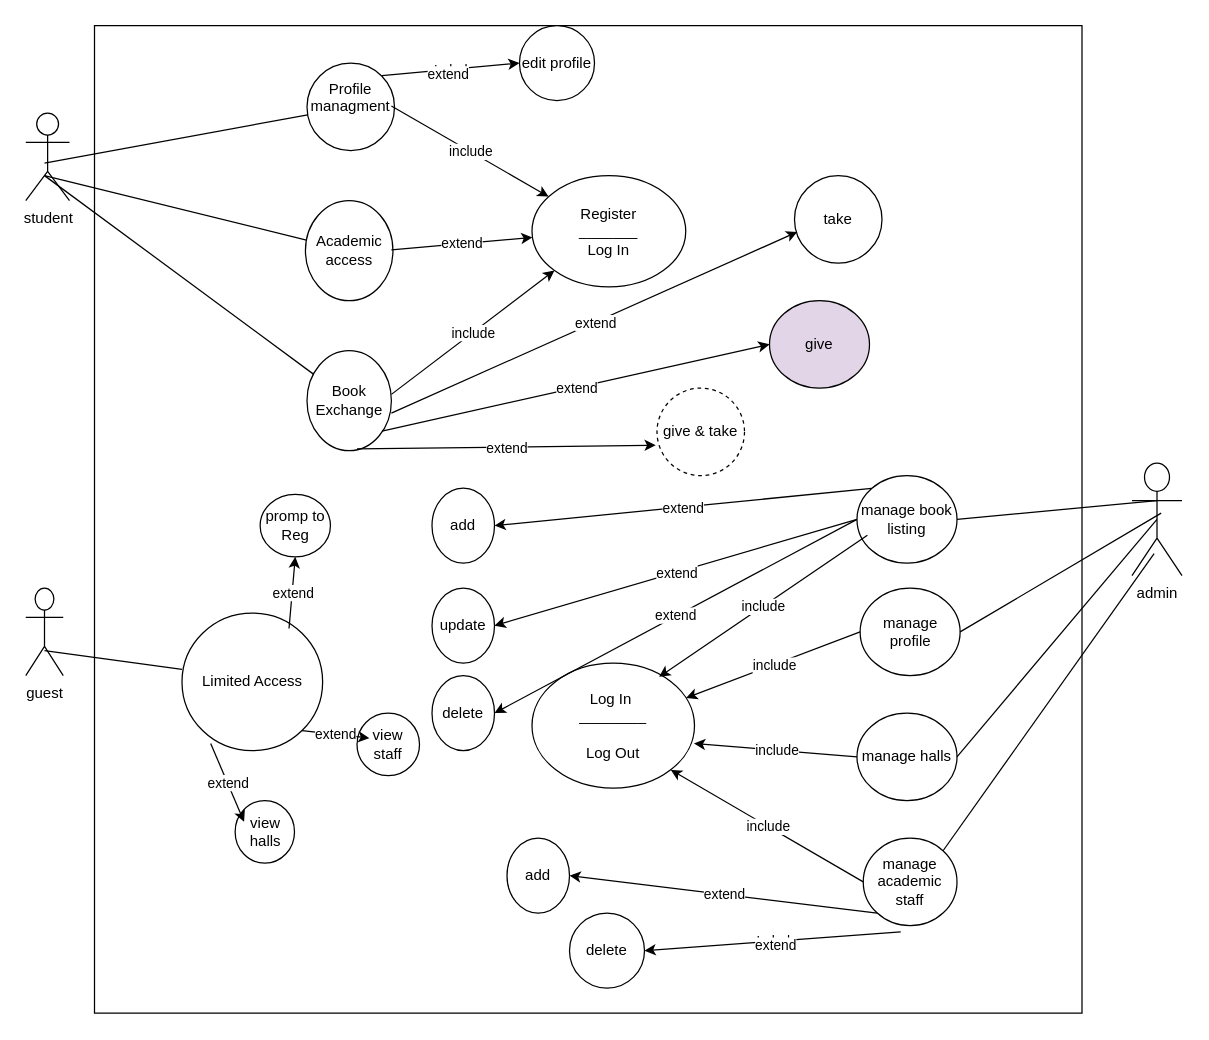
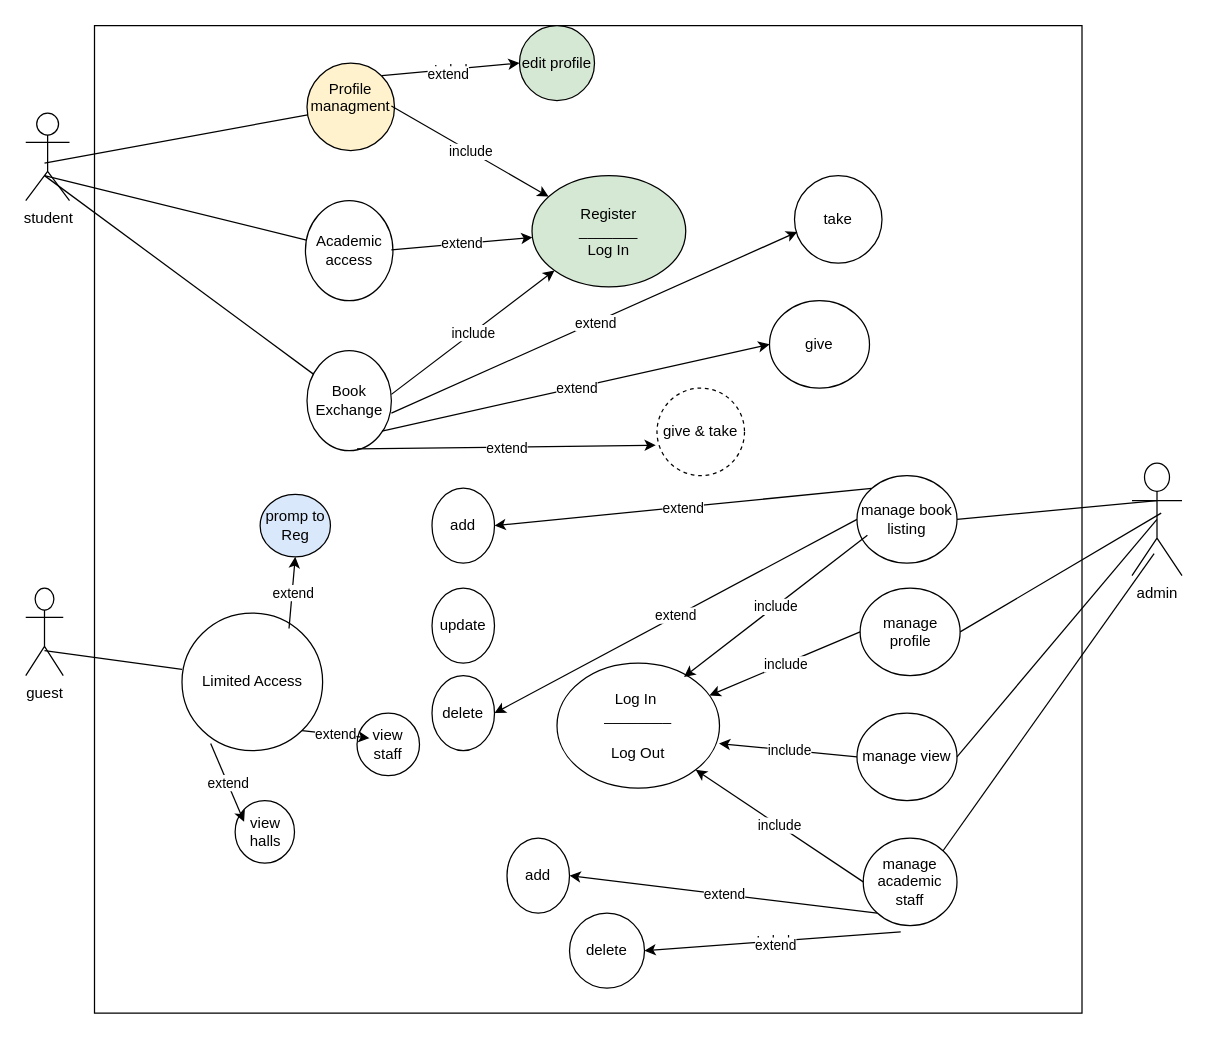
(557, 63) -> (557, 63)
(351, 107) -> (351, 107)
(609, 231) -> (609, 231)
(819, 344) -> (819, 344)
(295, 526) -> (295, 526)
(674, 573) -> none
(613, 726) -> (638, 726)
(907, 757) -> (907, 757)
